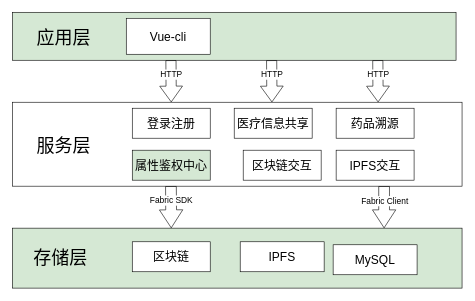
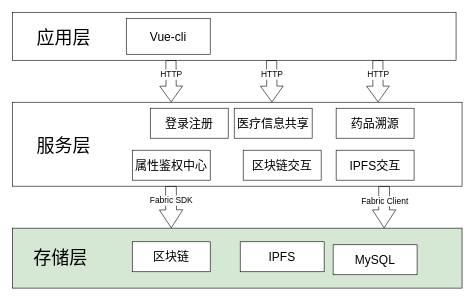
(234, 36) -> (234, 36)
(171, 123) -> (189, 123)
(171, 165) -> (171, 165)
